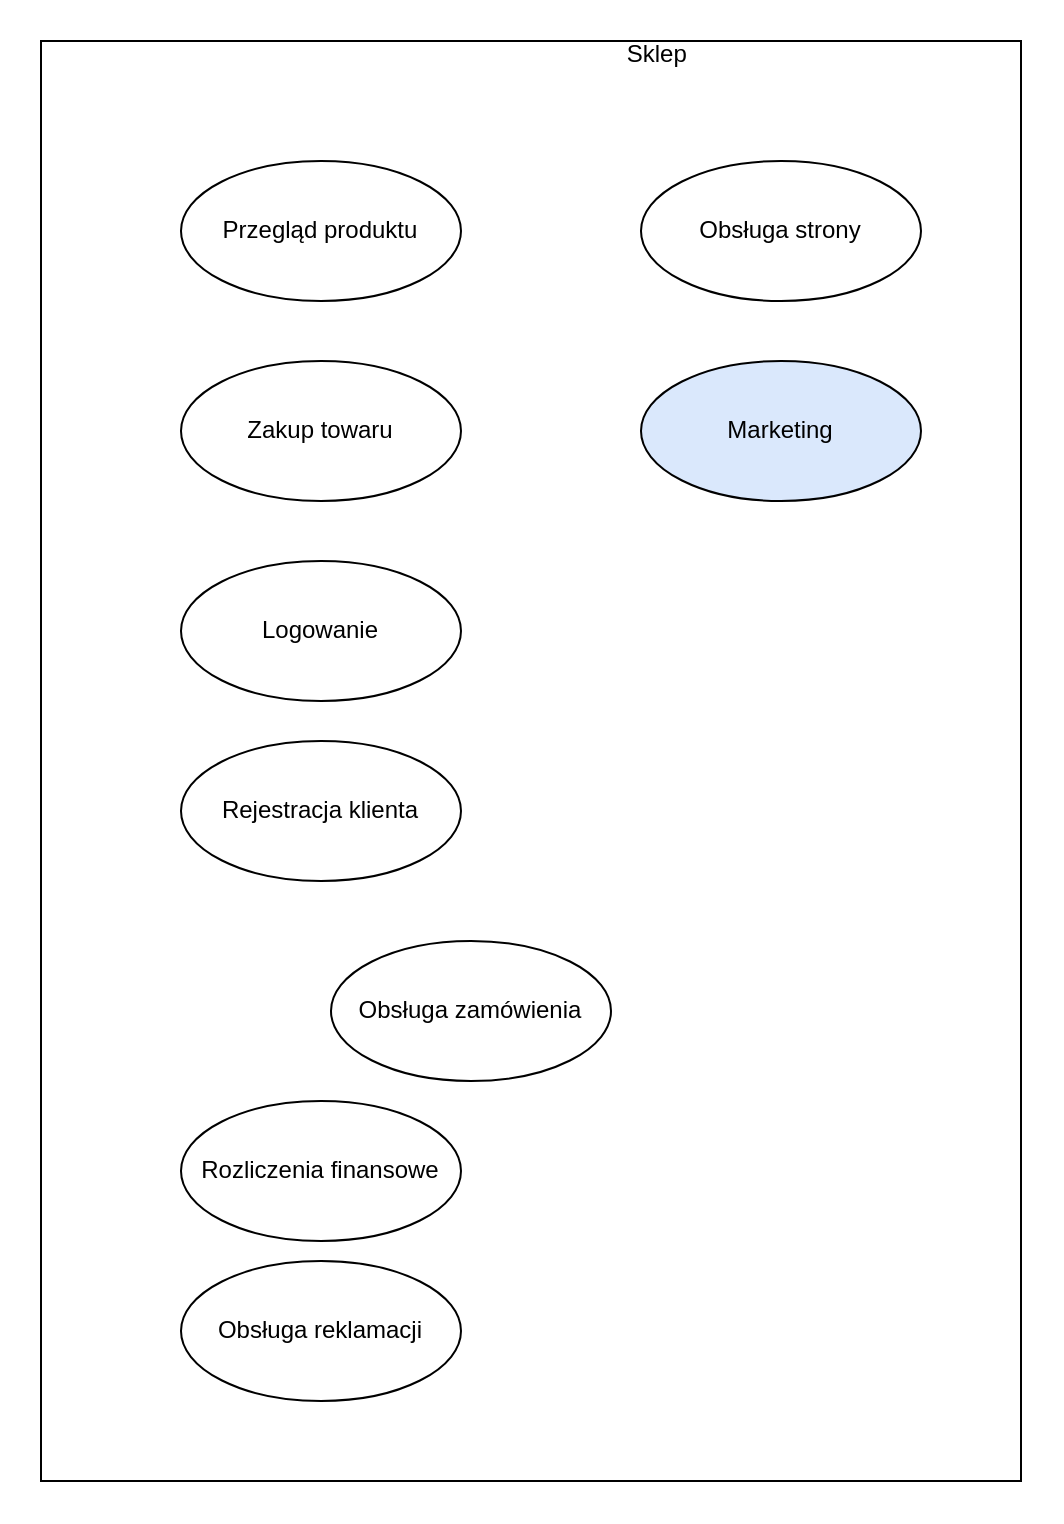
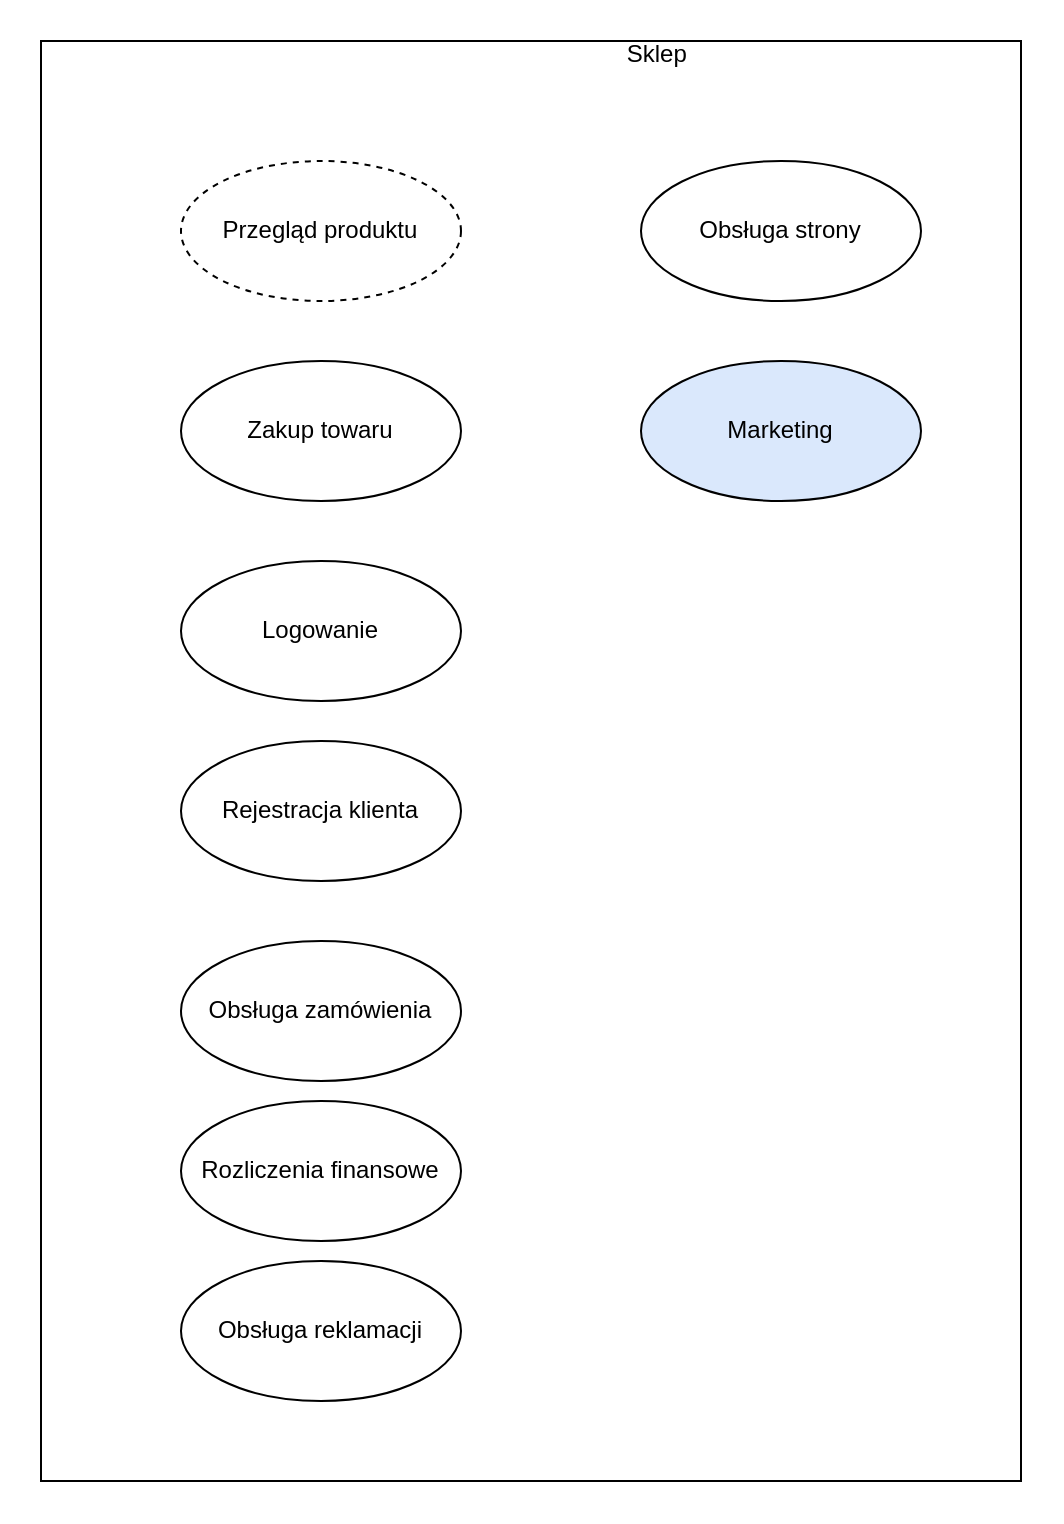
(321, 231) -> (321, 231)
(471, 1011) -> (321, 1011)
